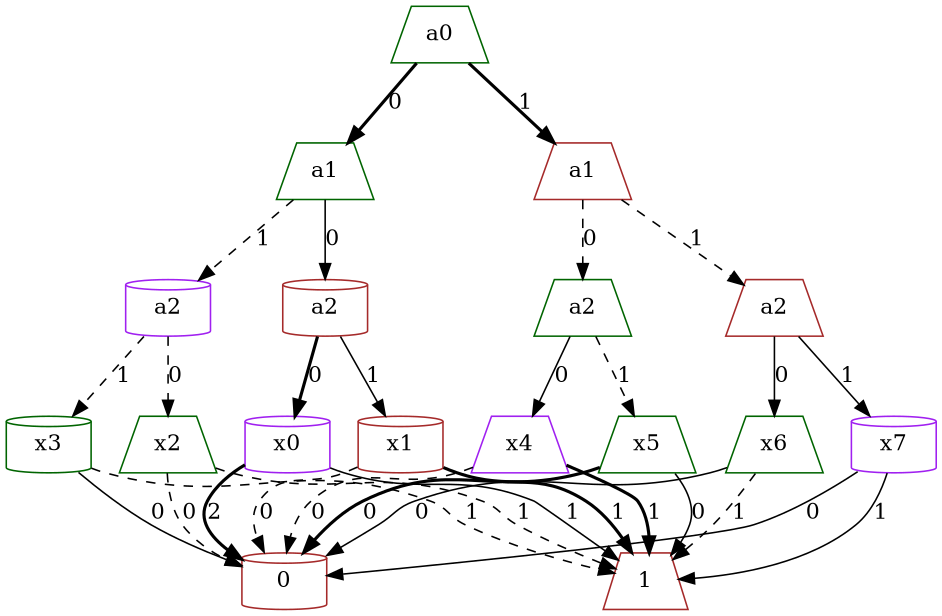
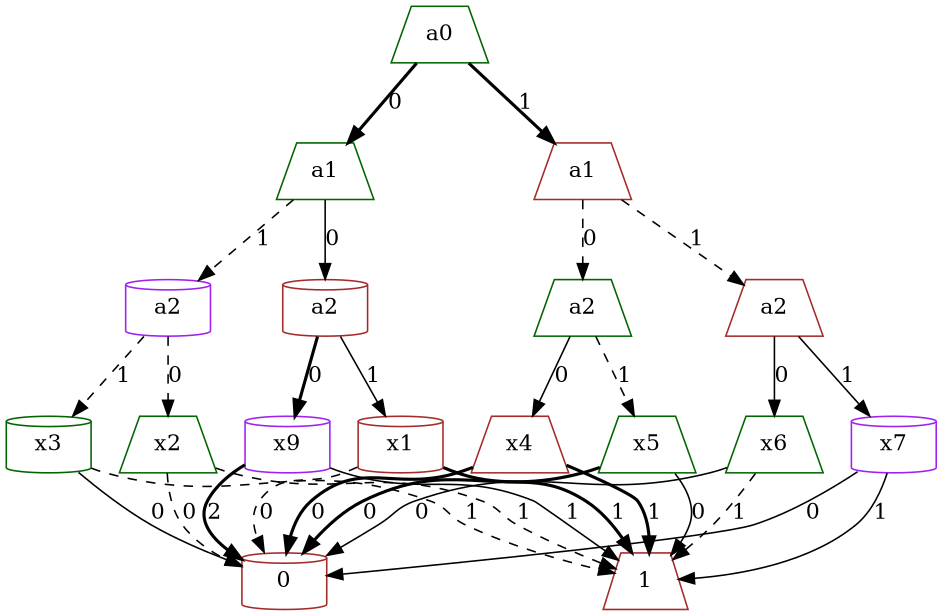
(287, 445) -> (287, 445)
(520, 445) -> (520, 445)
(320, 495) -> (320, 495)
